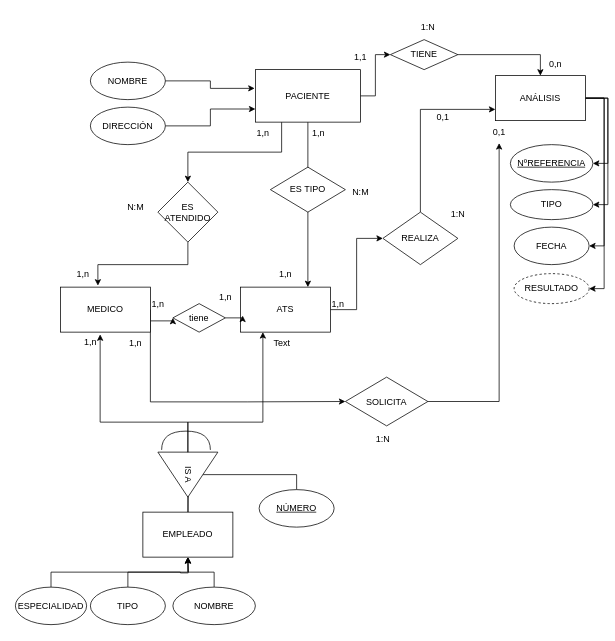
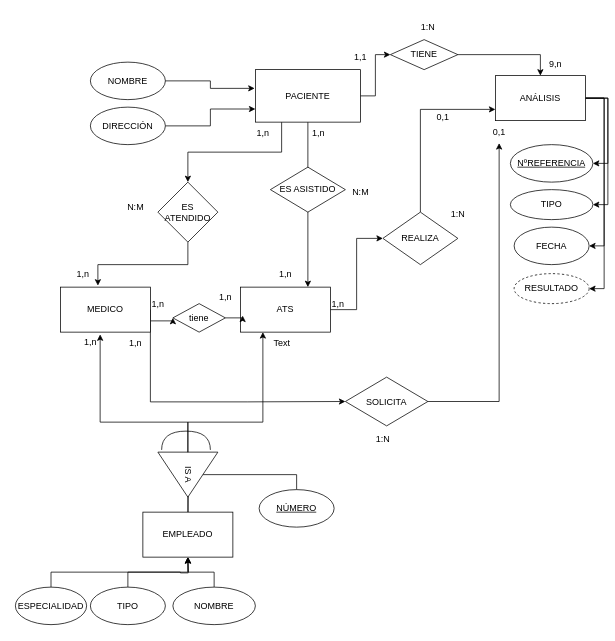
(556, 64) -> (556, 64)
(308, 189) -> (308, 189)
